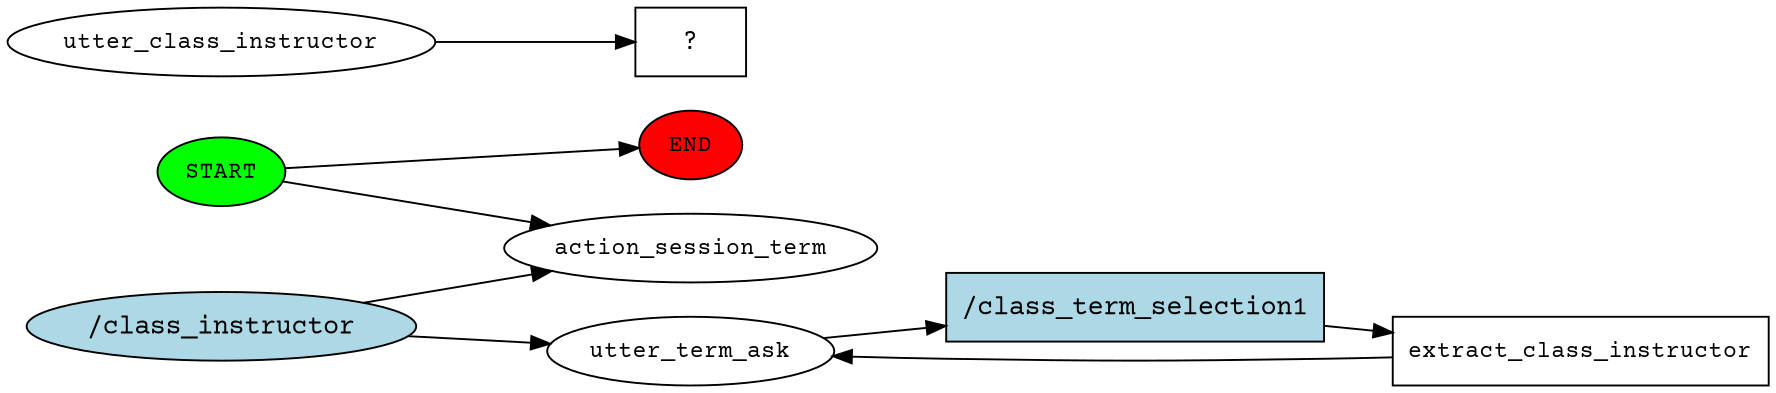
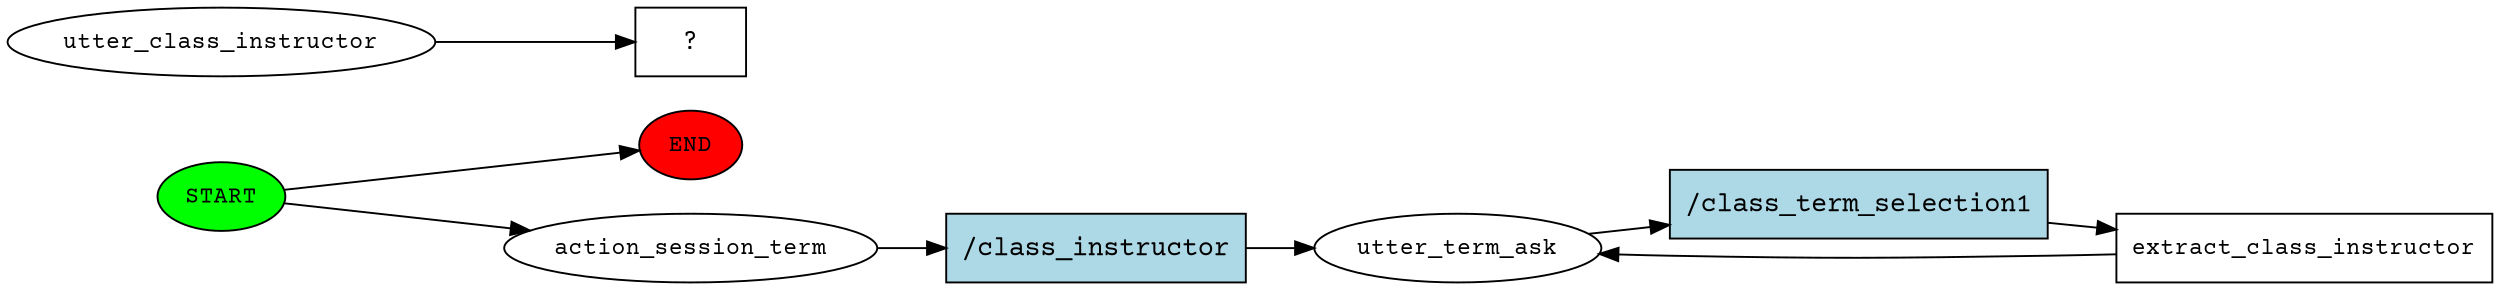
(448, 289) -> (902, 248)
(221, 326) -> (1096, 248)
